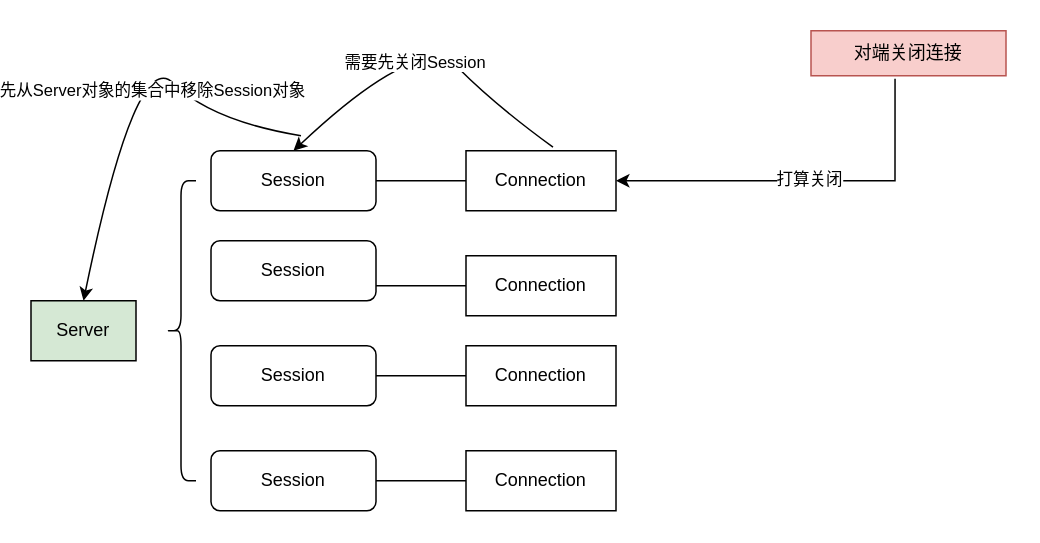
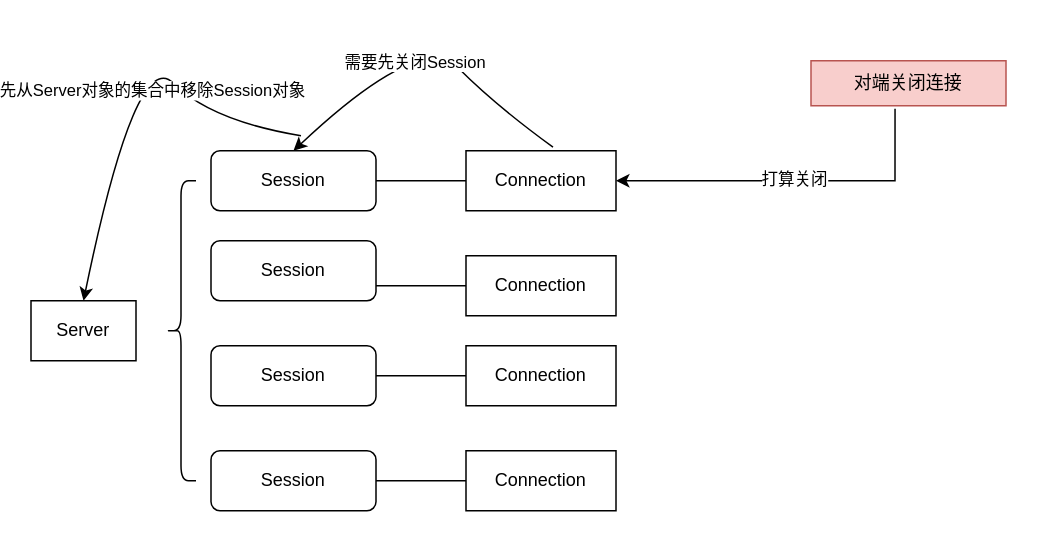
(908, 53) -> (908, 83)
(83, 331) -> (83, 331)
